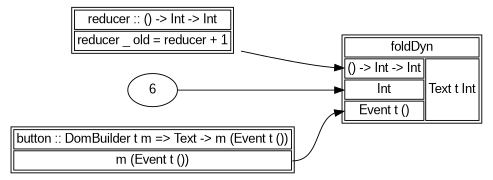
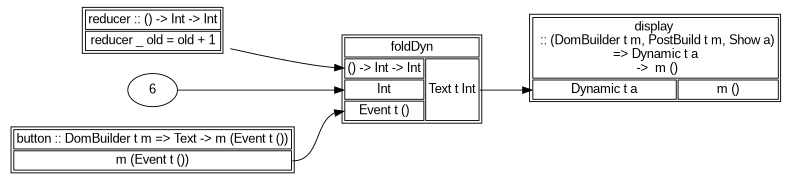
(153, 40) -> (153, 40)
none -> (655, 58)
